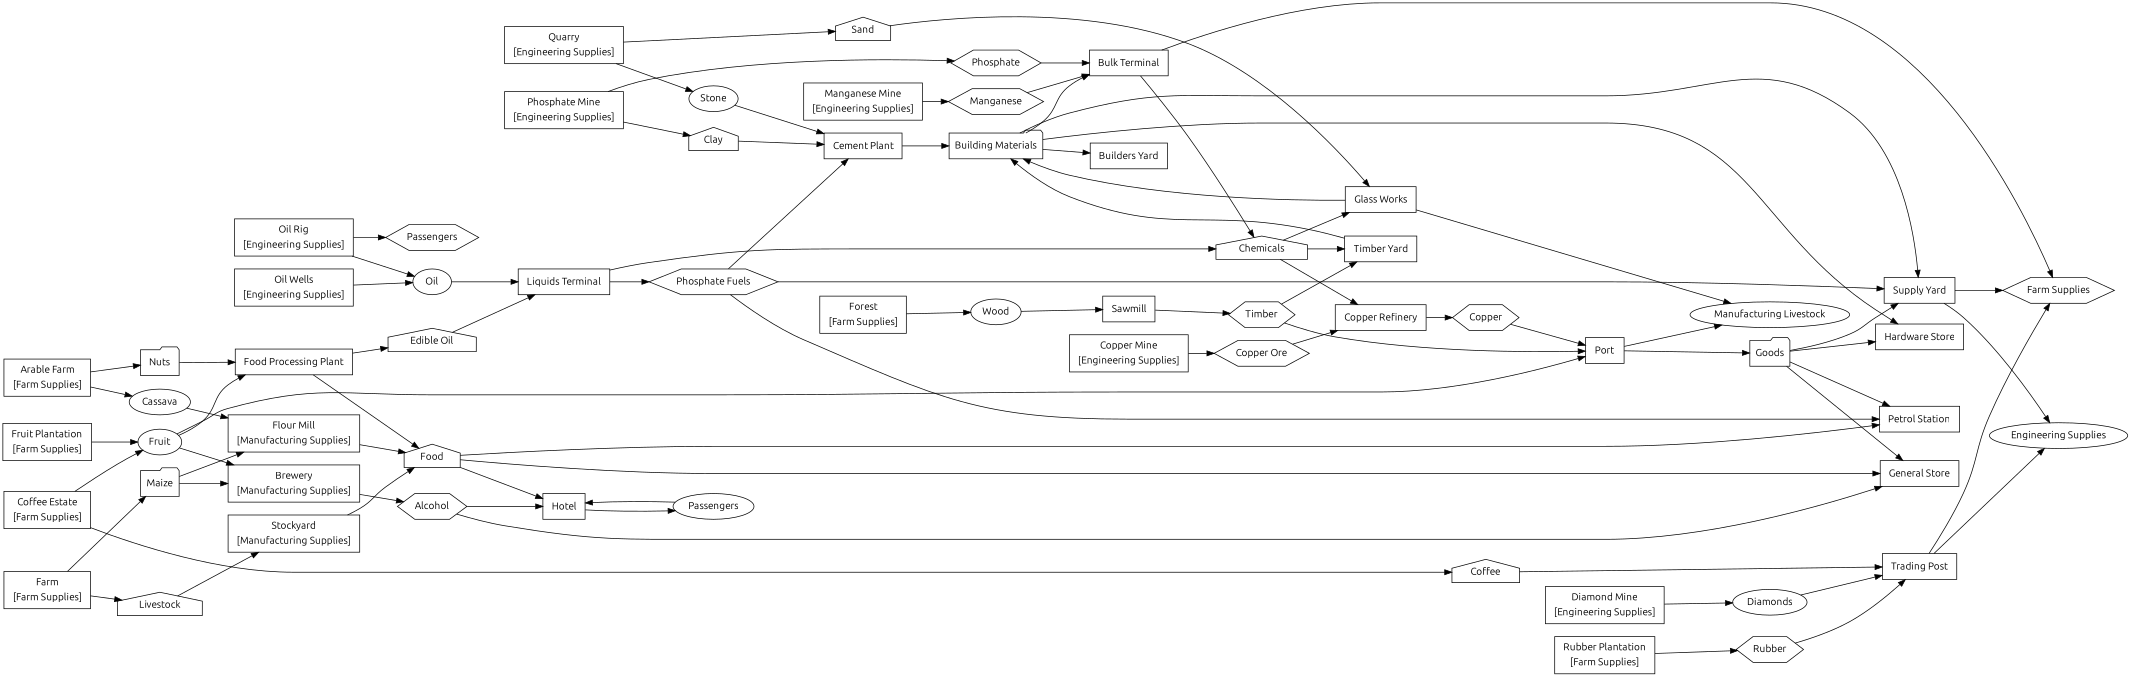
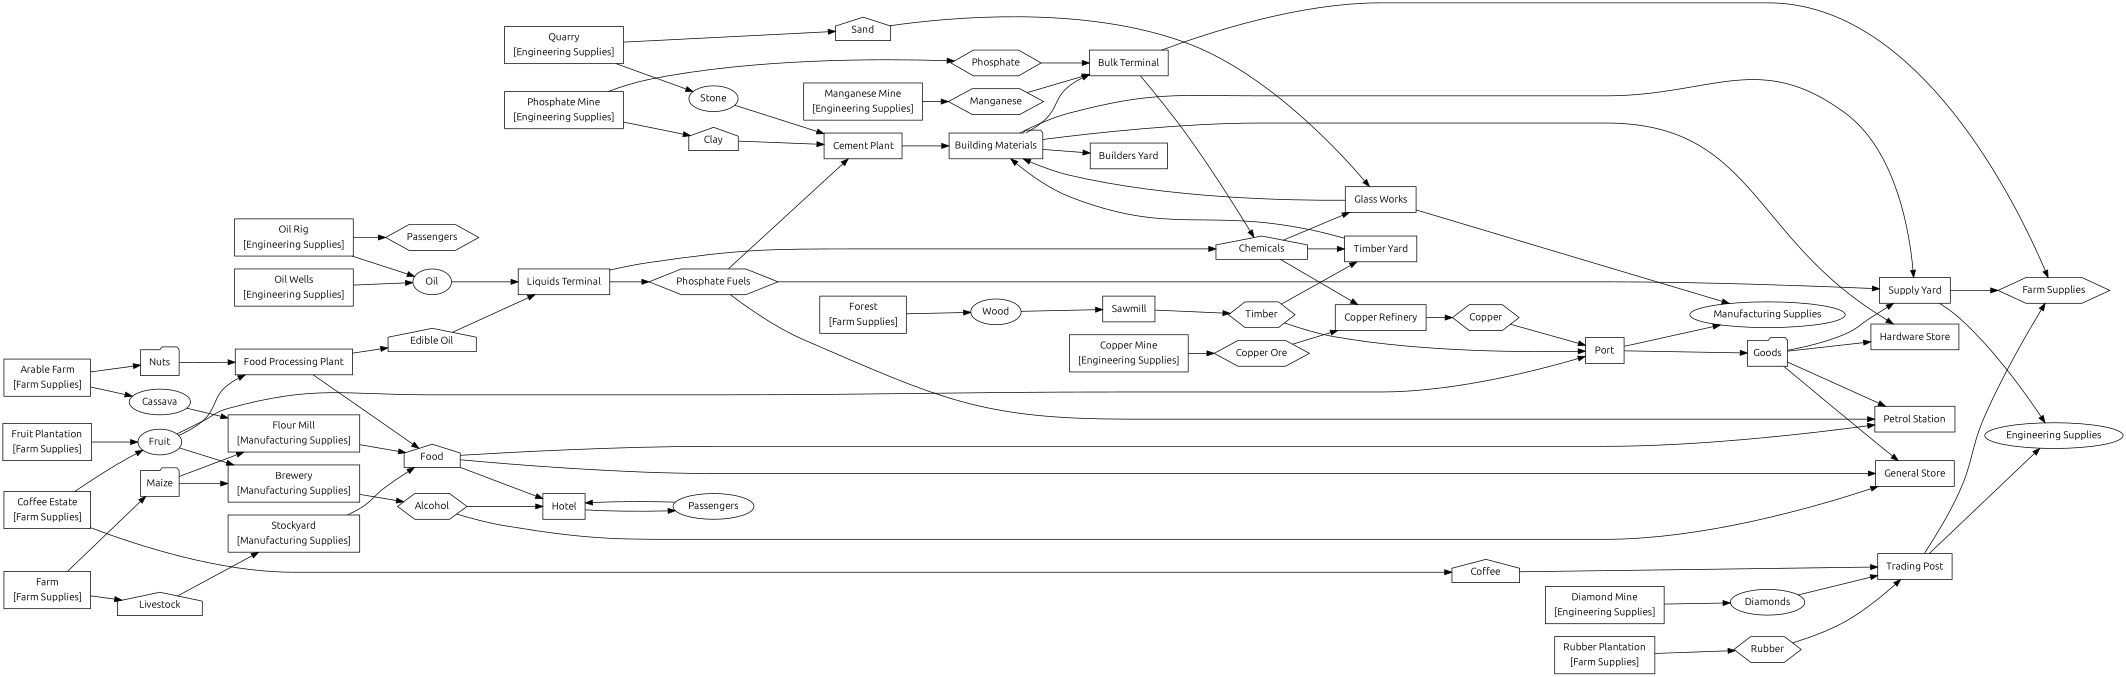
(1770, 315) -> (1768, 315)
